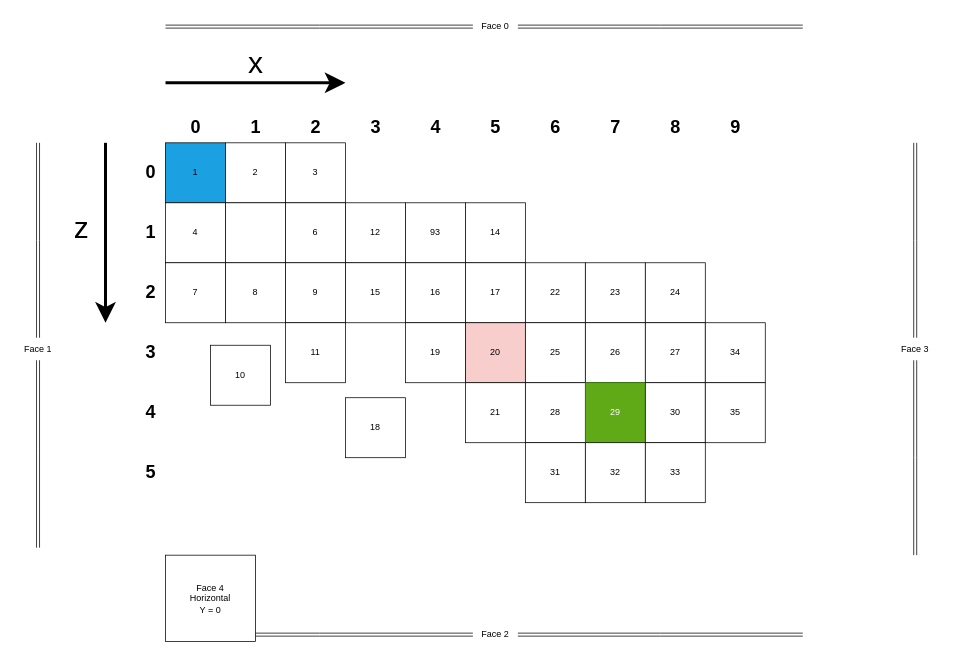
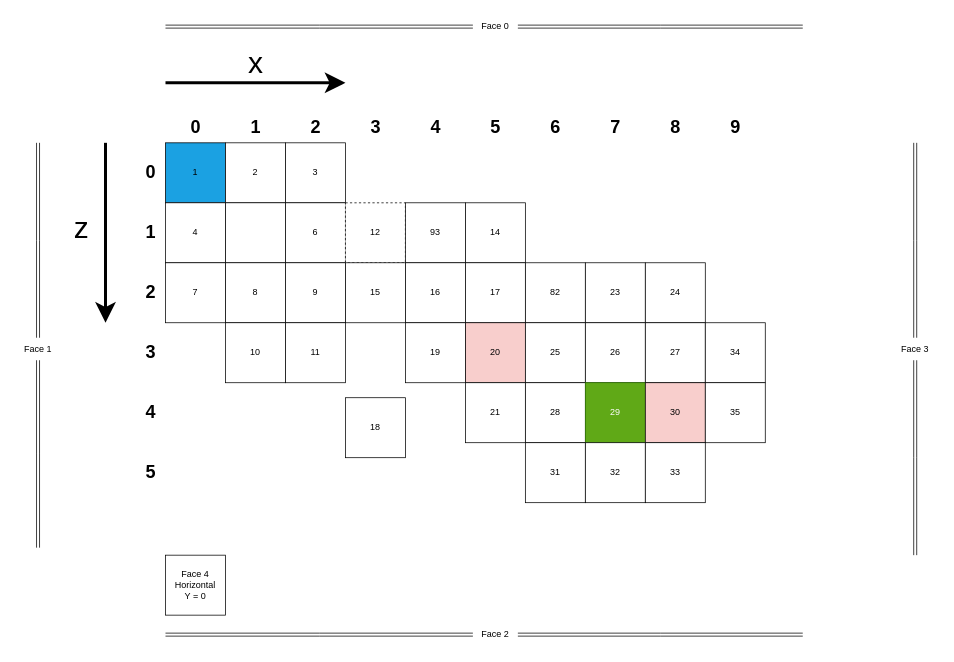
(375, 233) -> (375, 233)
(555, 293) -> (555, 293)
(240, 375) -> (255, 353)
(675, 413) -> (675, 413)
(210, 599) -> (195, 585)
